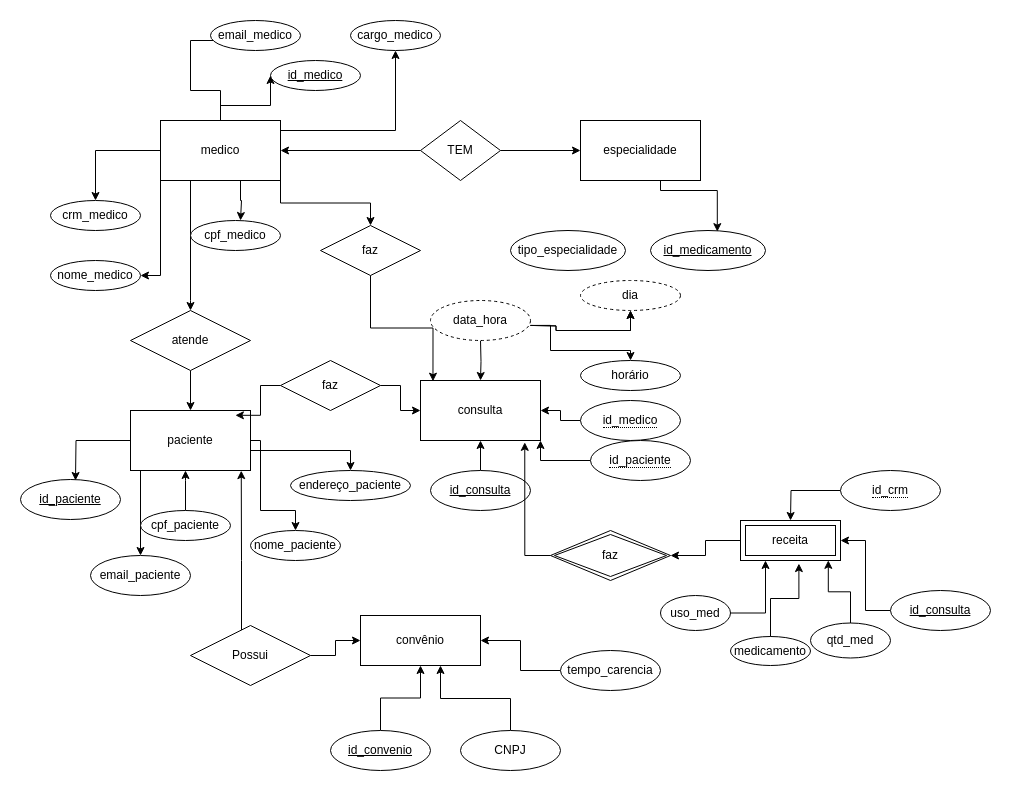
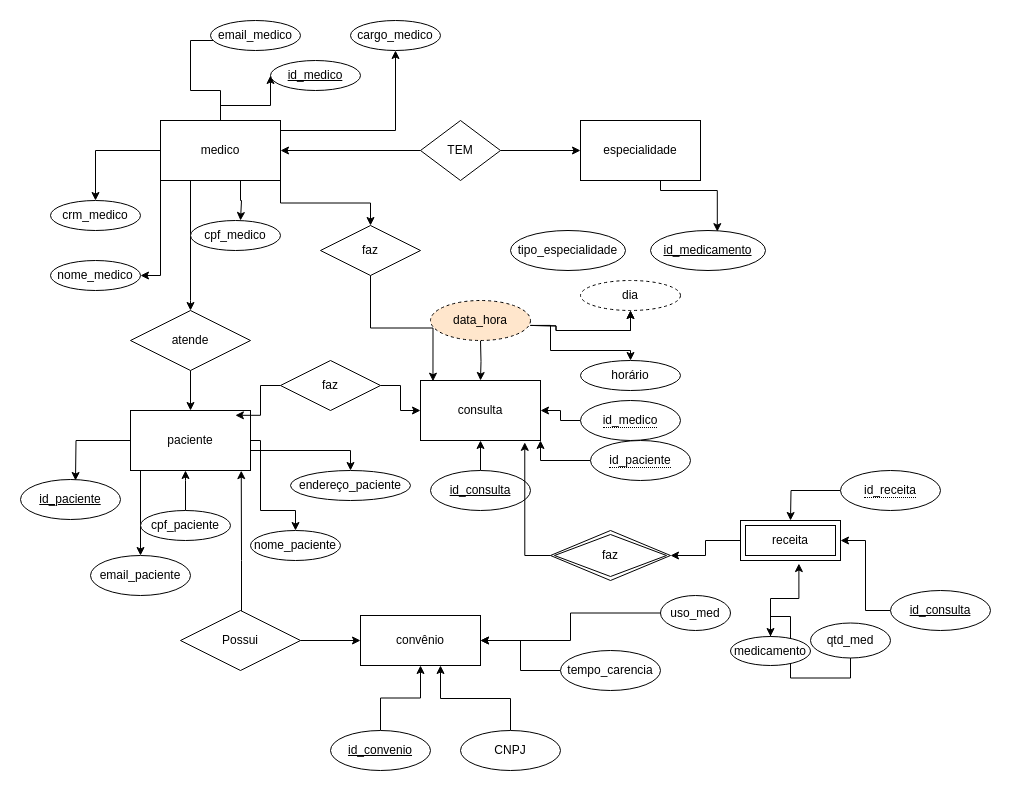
(481, 321) -> (481, 321)
(891, 491) -> (891, 491)
(842, 592) -> (823, 678)
(766, 608) -> (579, 613)
(251, 656) -> (241, 641)
